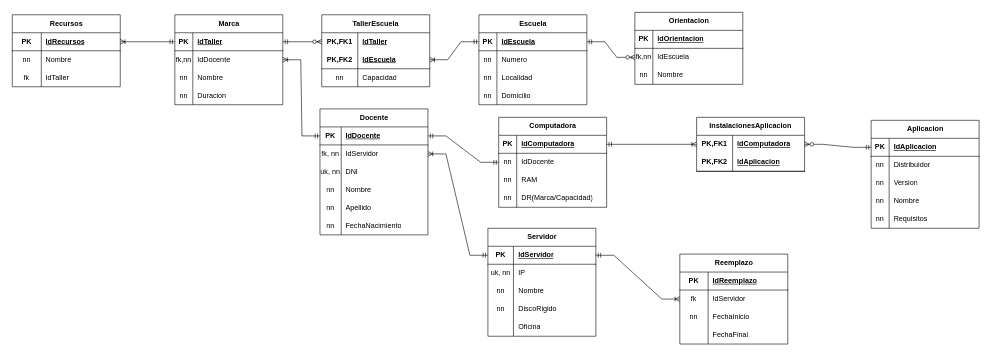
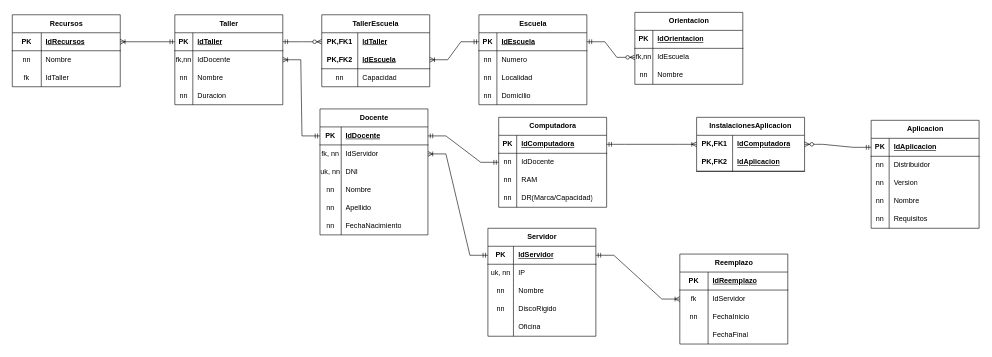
(229, 24) -> (229, 24)
